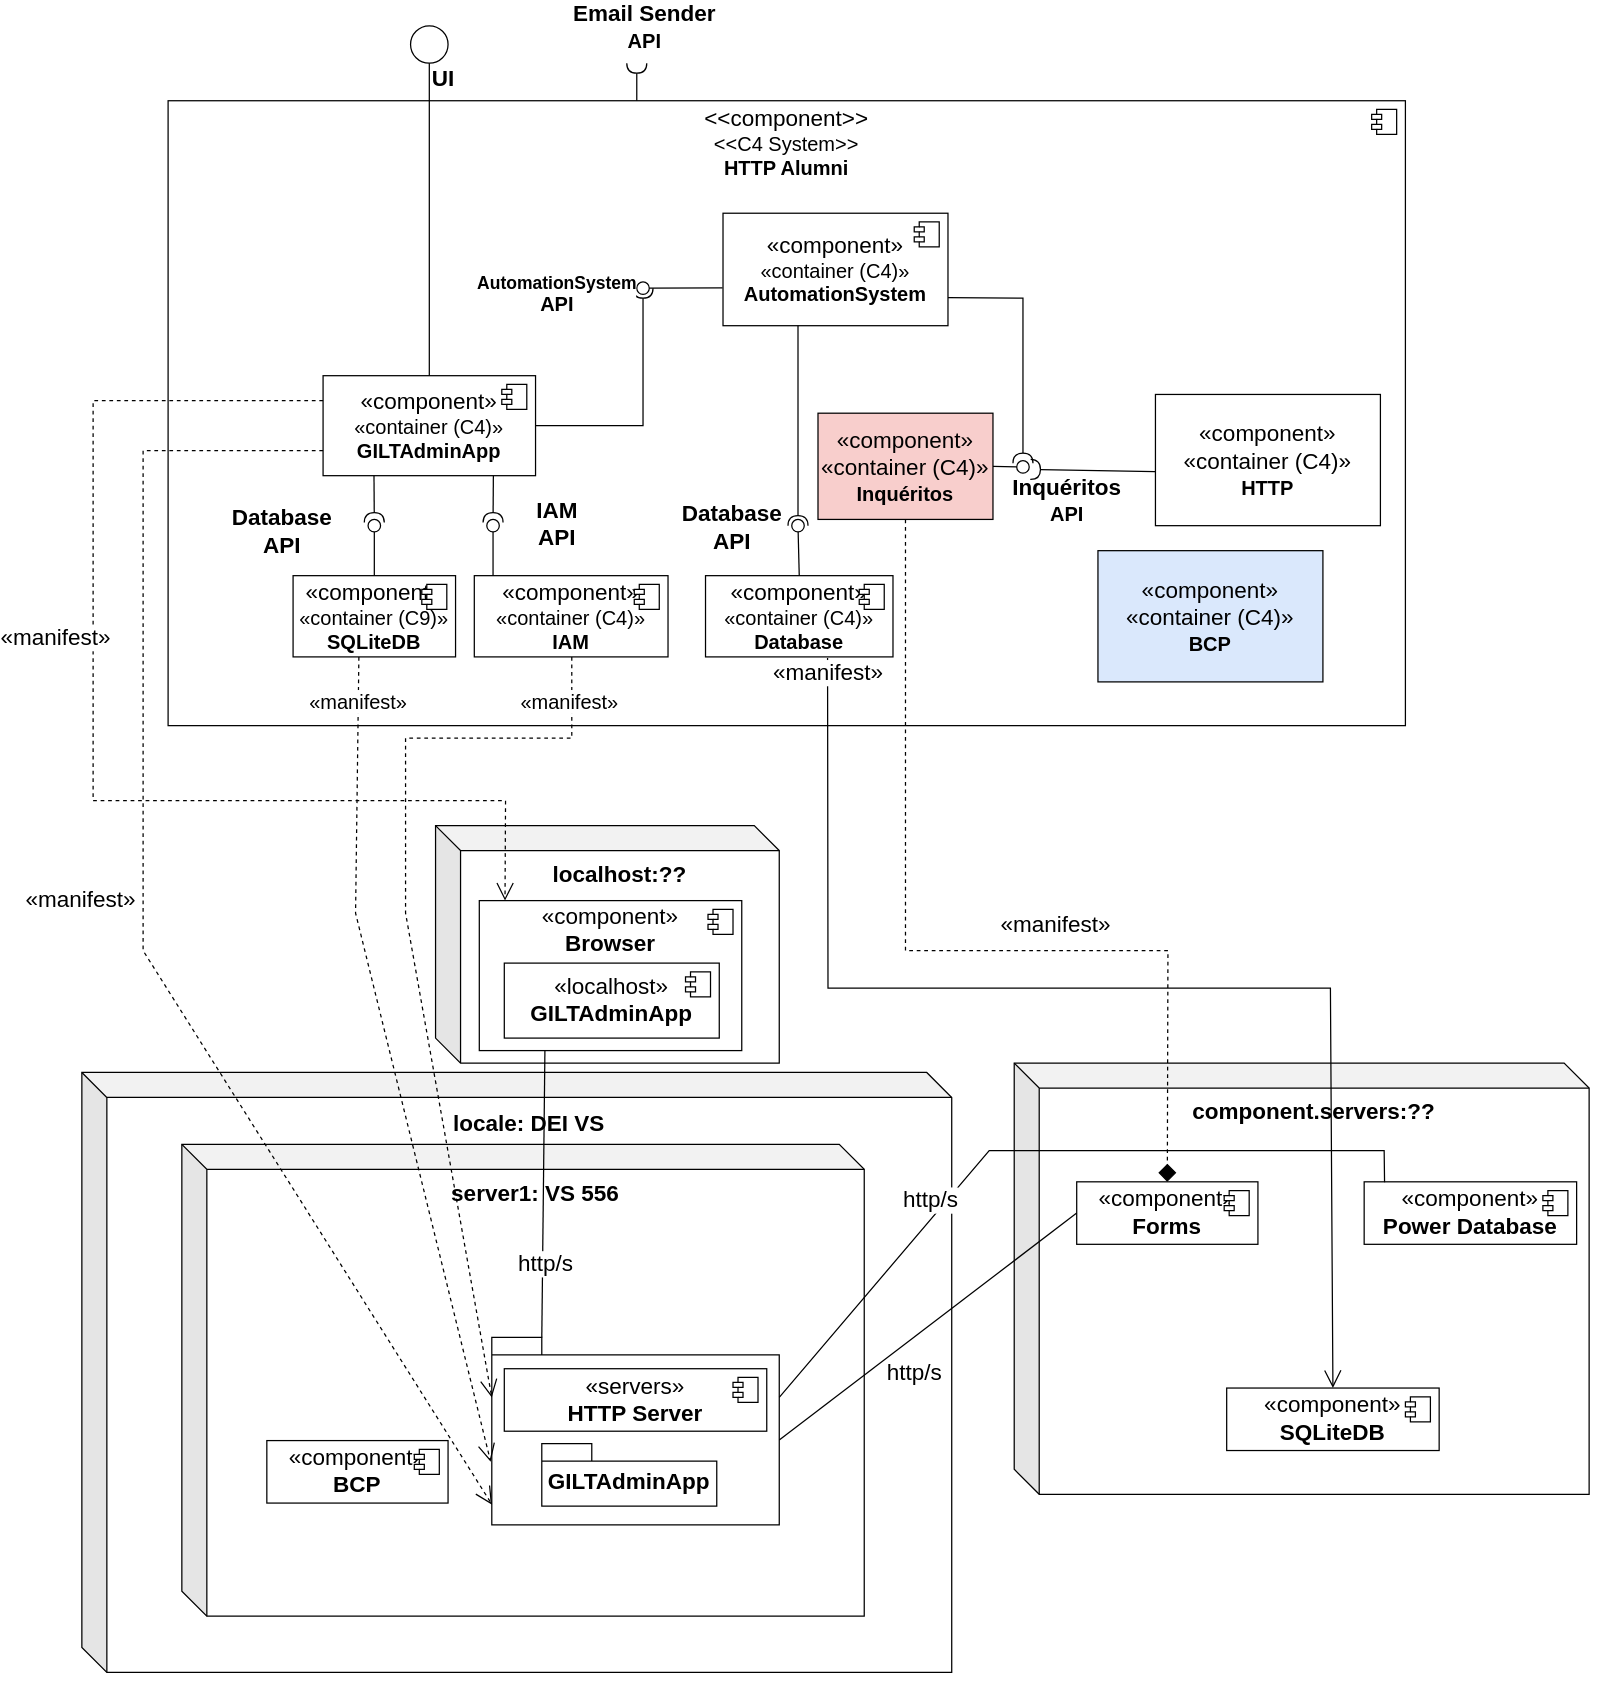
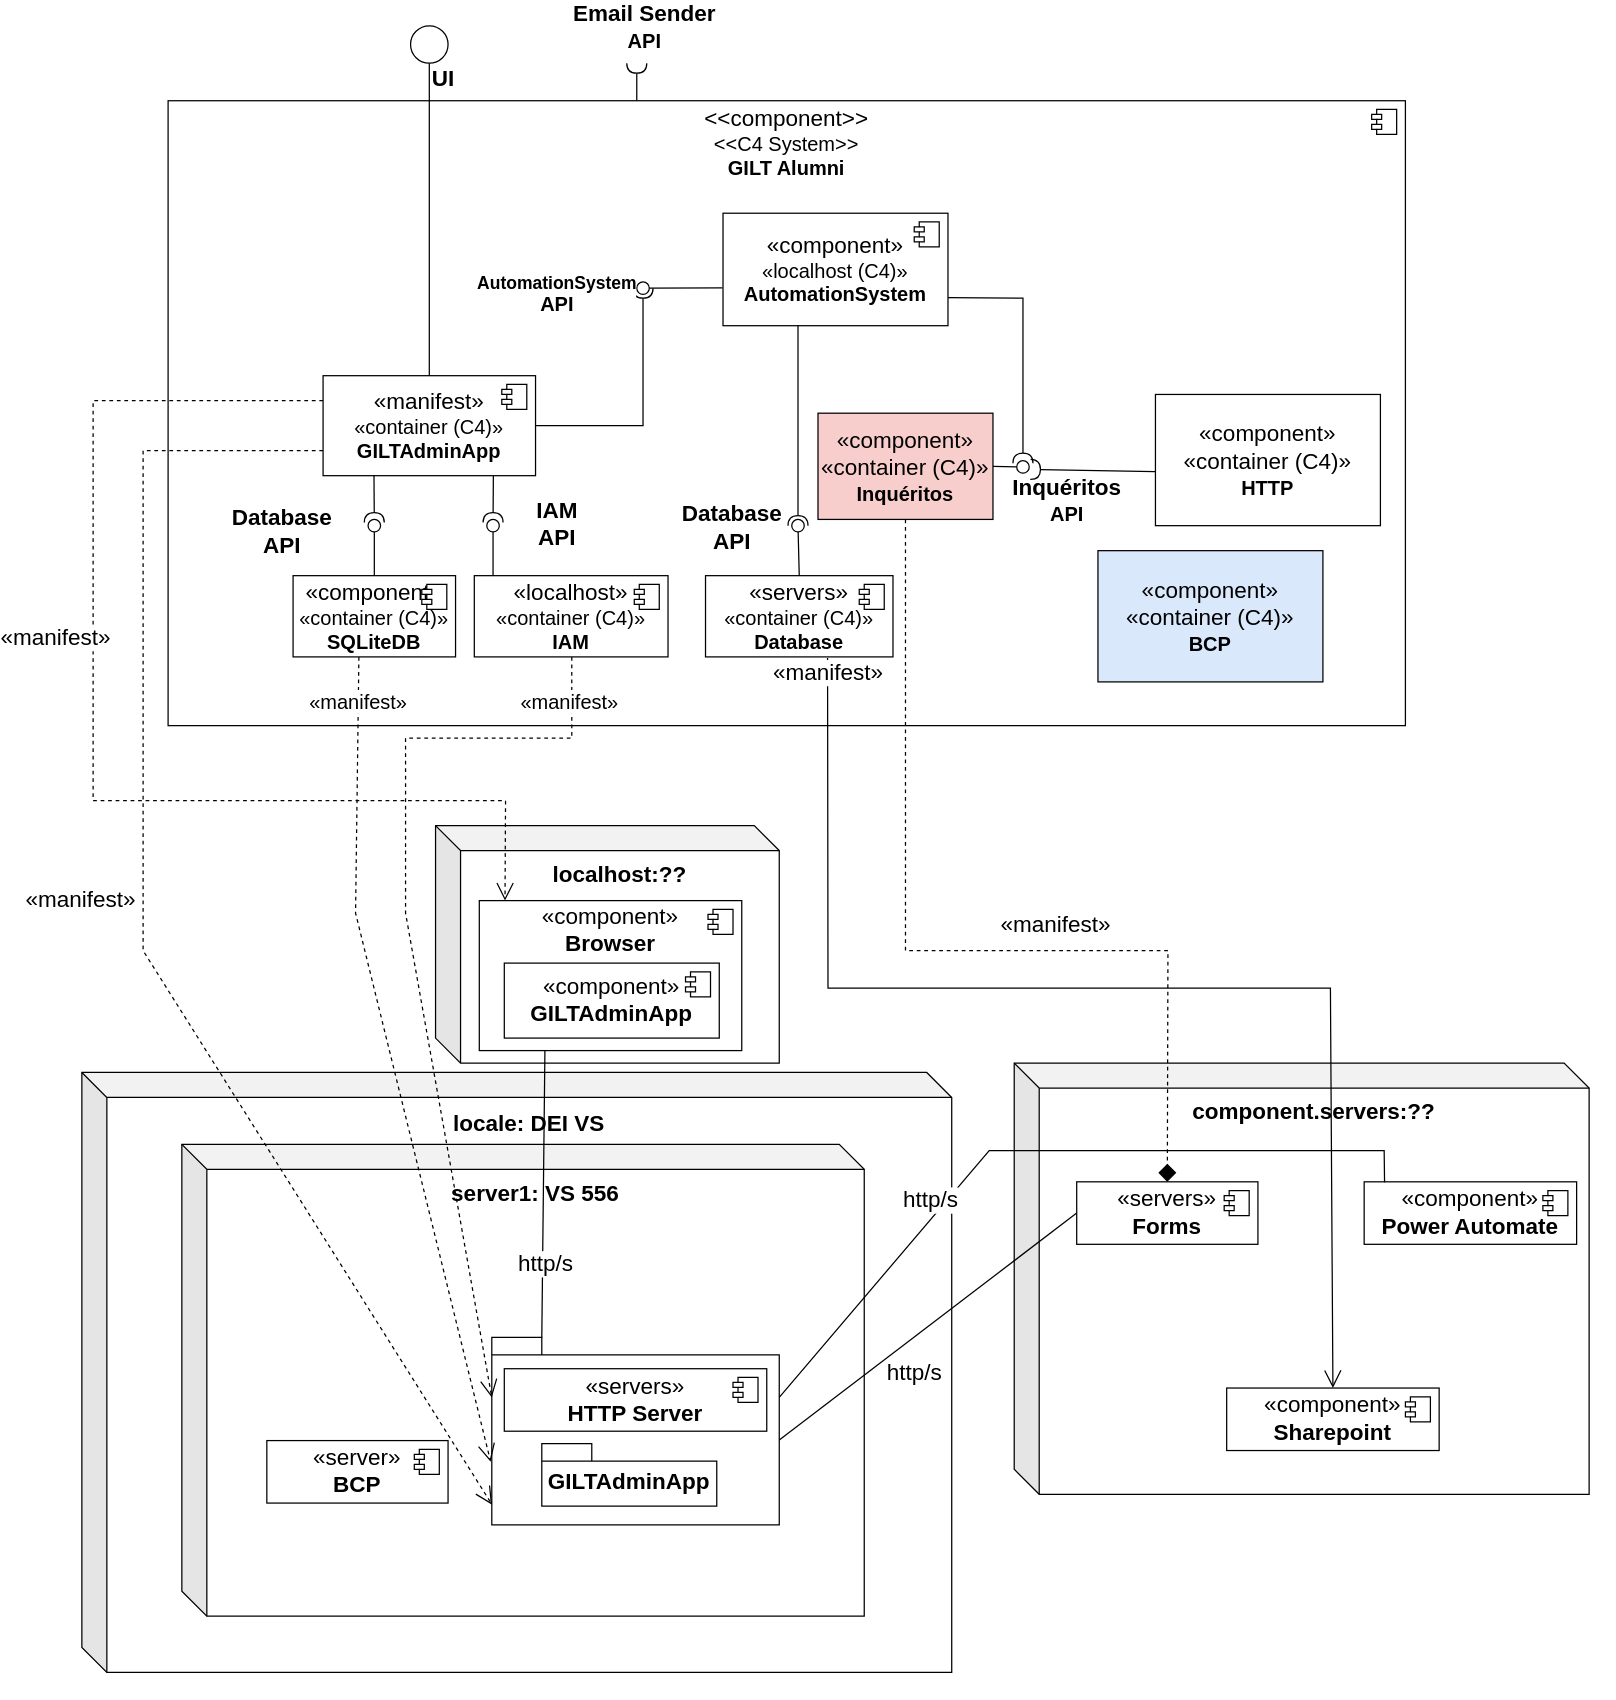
(836, 269) -> (836, 269)
(787, 413) -> (787, 413)
(429, 426) -> (429, 426)
(374, 617) -> (374, 617)
(571, 617) -> (571, 617)
(799, 617) -> (799, 617)
(612, 1001) -> (612, 1001)
(1168, 1213) -> (1168, 1213)
(1471, 1213) -> (1471, 1213)
(1333, 1419) -> (1333, 1419)
(358, 1472) -> (358, 1472)
